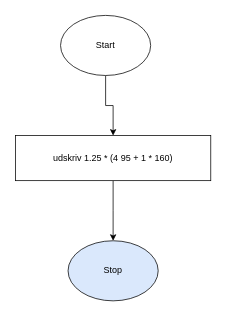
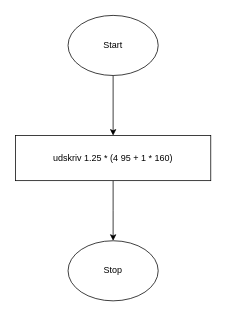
(105, 45) -> (113, 45)
(113, 270) -> (113, 270)
